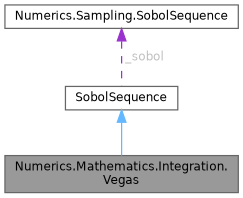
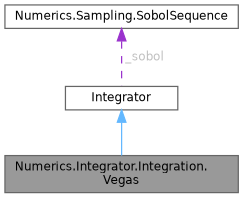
(122, 98) -> (122, 98)
(122, 174) -> (122, 174)
